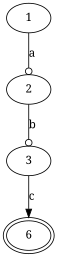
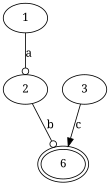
(29, 122) -> (42, 122)
